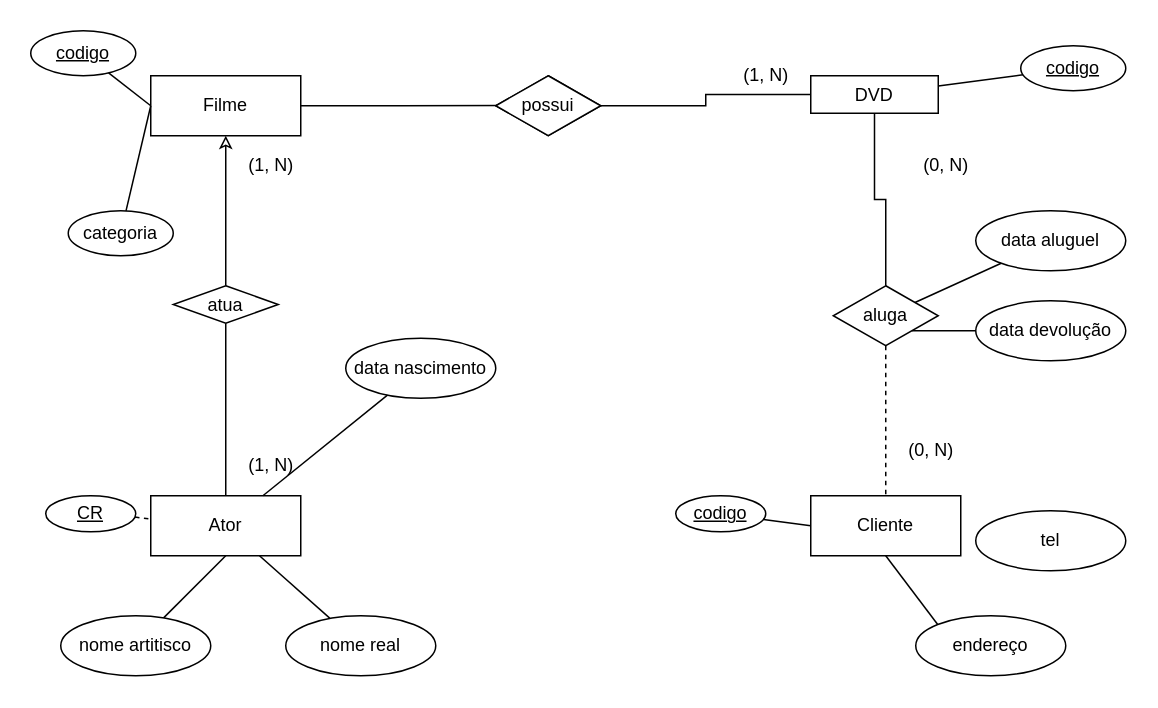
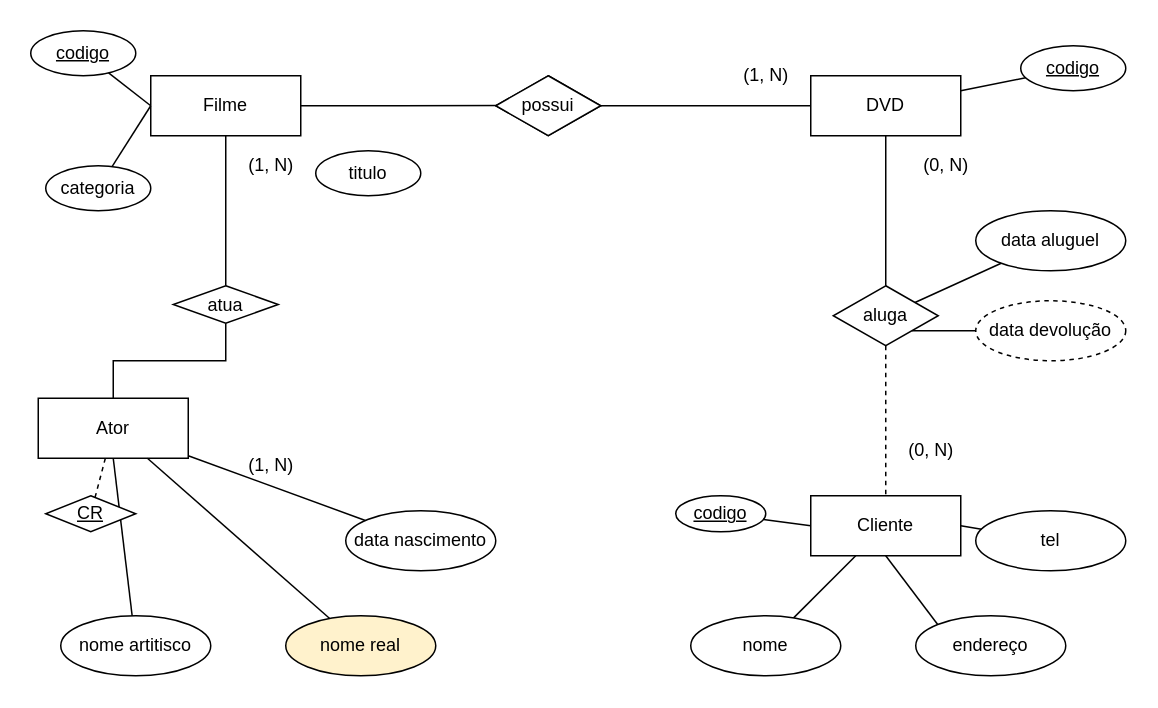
(875, 95) -> (886, 106)
(226, 147) -> (226, 142)
none -> (368, 173)
(121, 233) -> (98, 188)
(1051, 331) -> (1051, 331)
(421, 368) -> (421, 541)
(91, 514) -> (91, 514)
(226, 526) -> (113, 428)
none -> (971, 527)
none -> (825, 586)
(361, 646) -> (361, 646)
none -> (766, 646)
